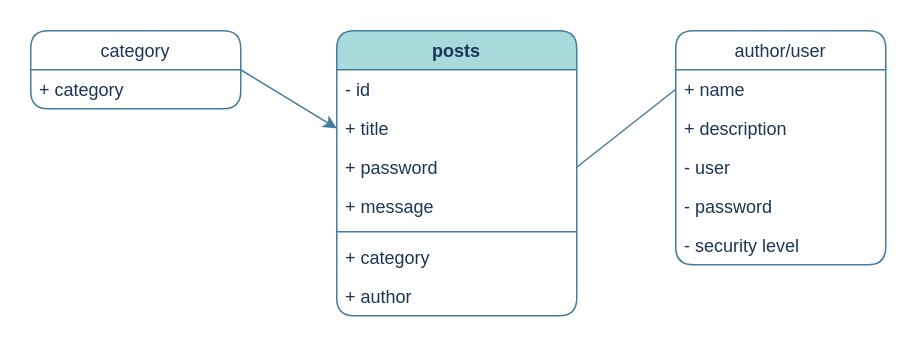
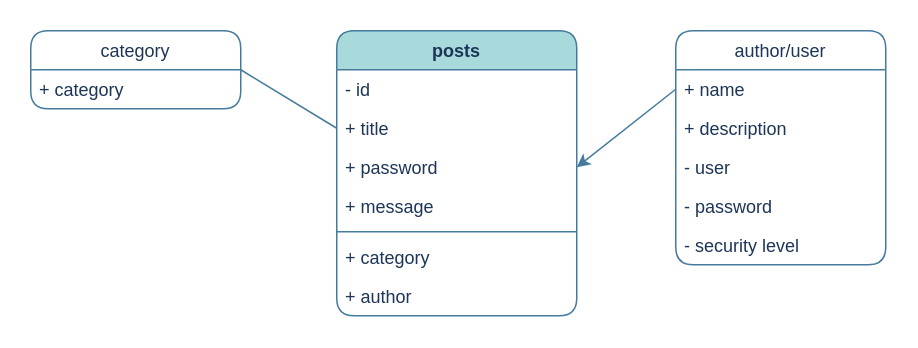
(327, 122) -> (330, 124)
(582, 163) -> (586, 160)
